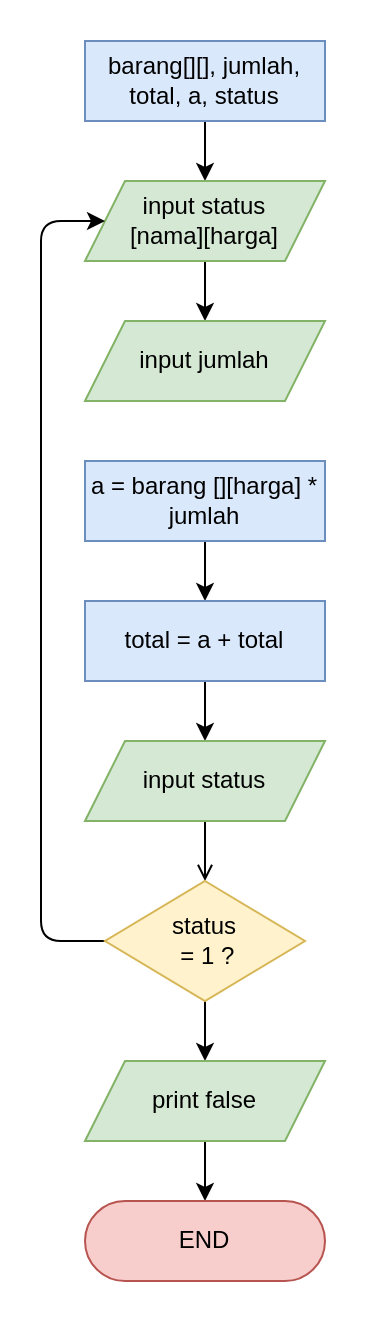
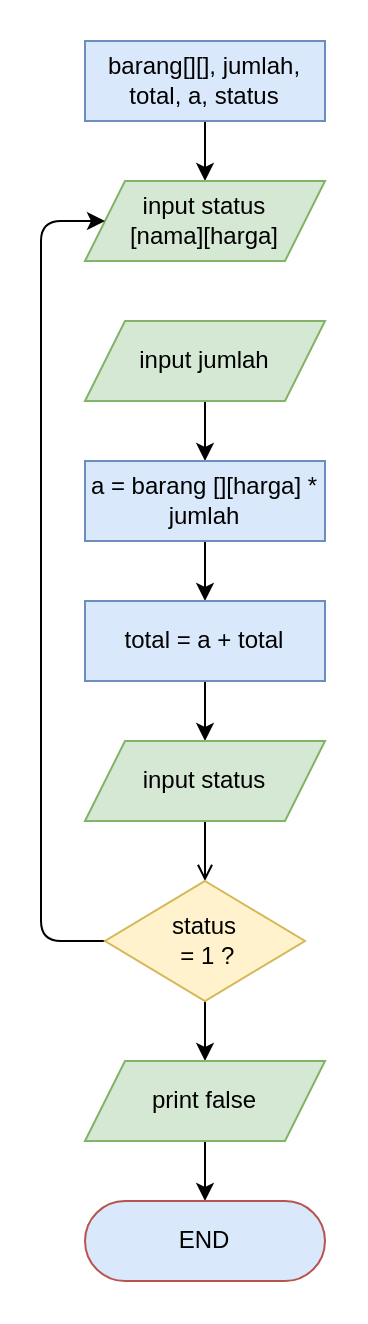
(205, 284) -> none
none -> (205, 424)
(205, 1241) -> (205, 1241)
